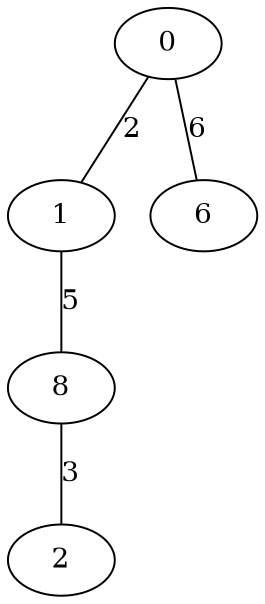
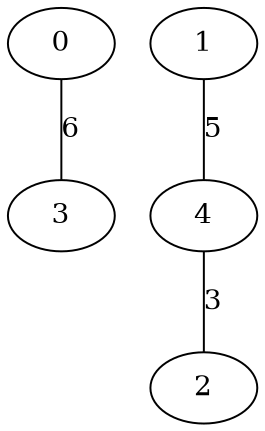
(115, 130) -> none
(204, 216) -> (61, 216)
(61, 388) -> (204, 216)
